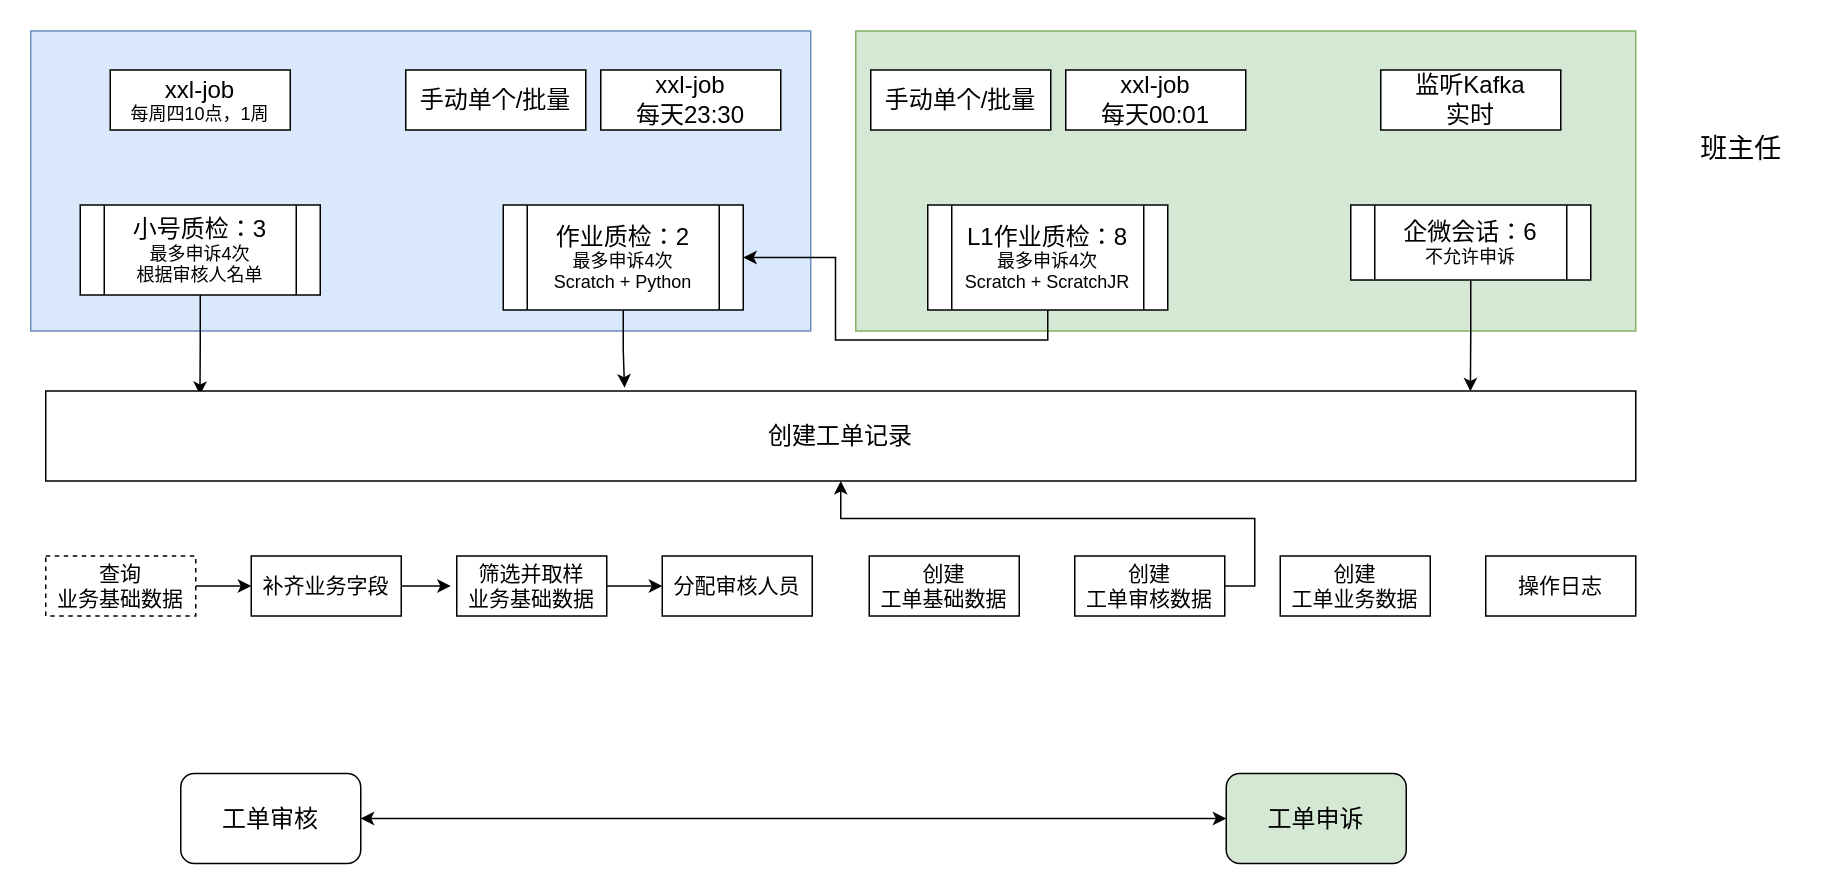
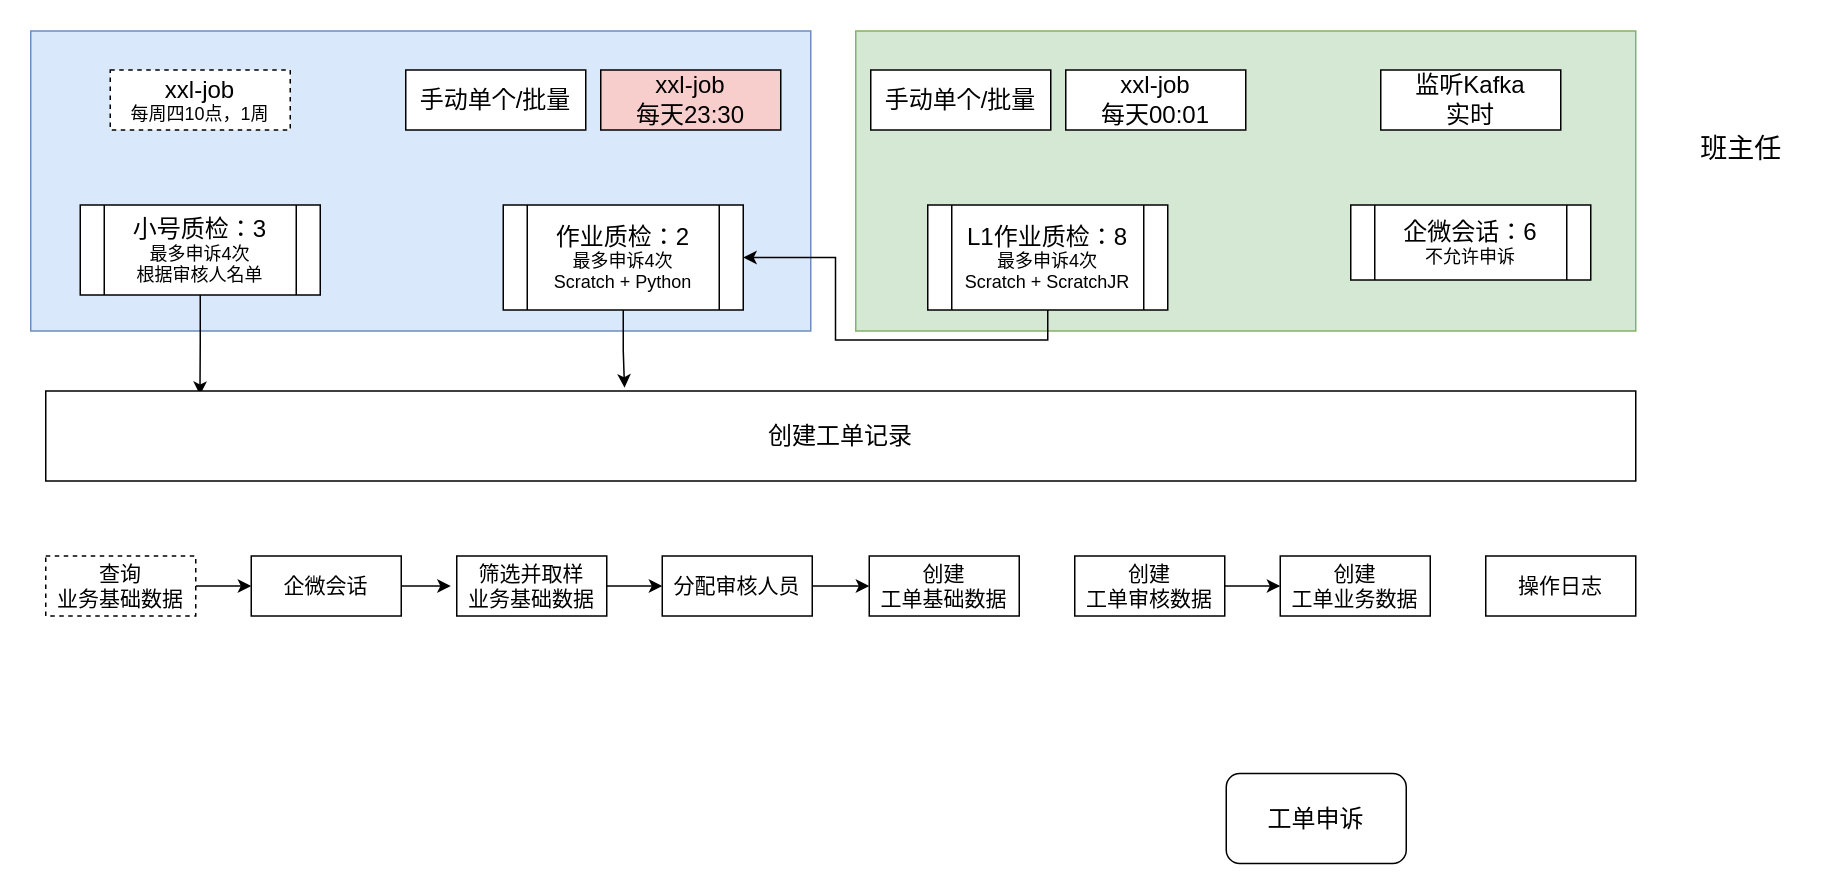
(200, 100) -> (200, 100)
(691, 100) -> (691, 100)
(1471, 330) -> none
(1070, 518) -> (1262, 586)
(326, 586) -> (326, 586)
none -> (838, 586)
(271, 818) -> none
(794, 818) -> none
(1316, 818) -> (1316, 818)
